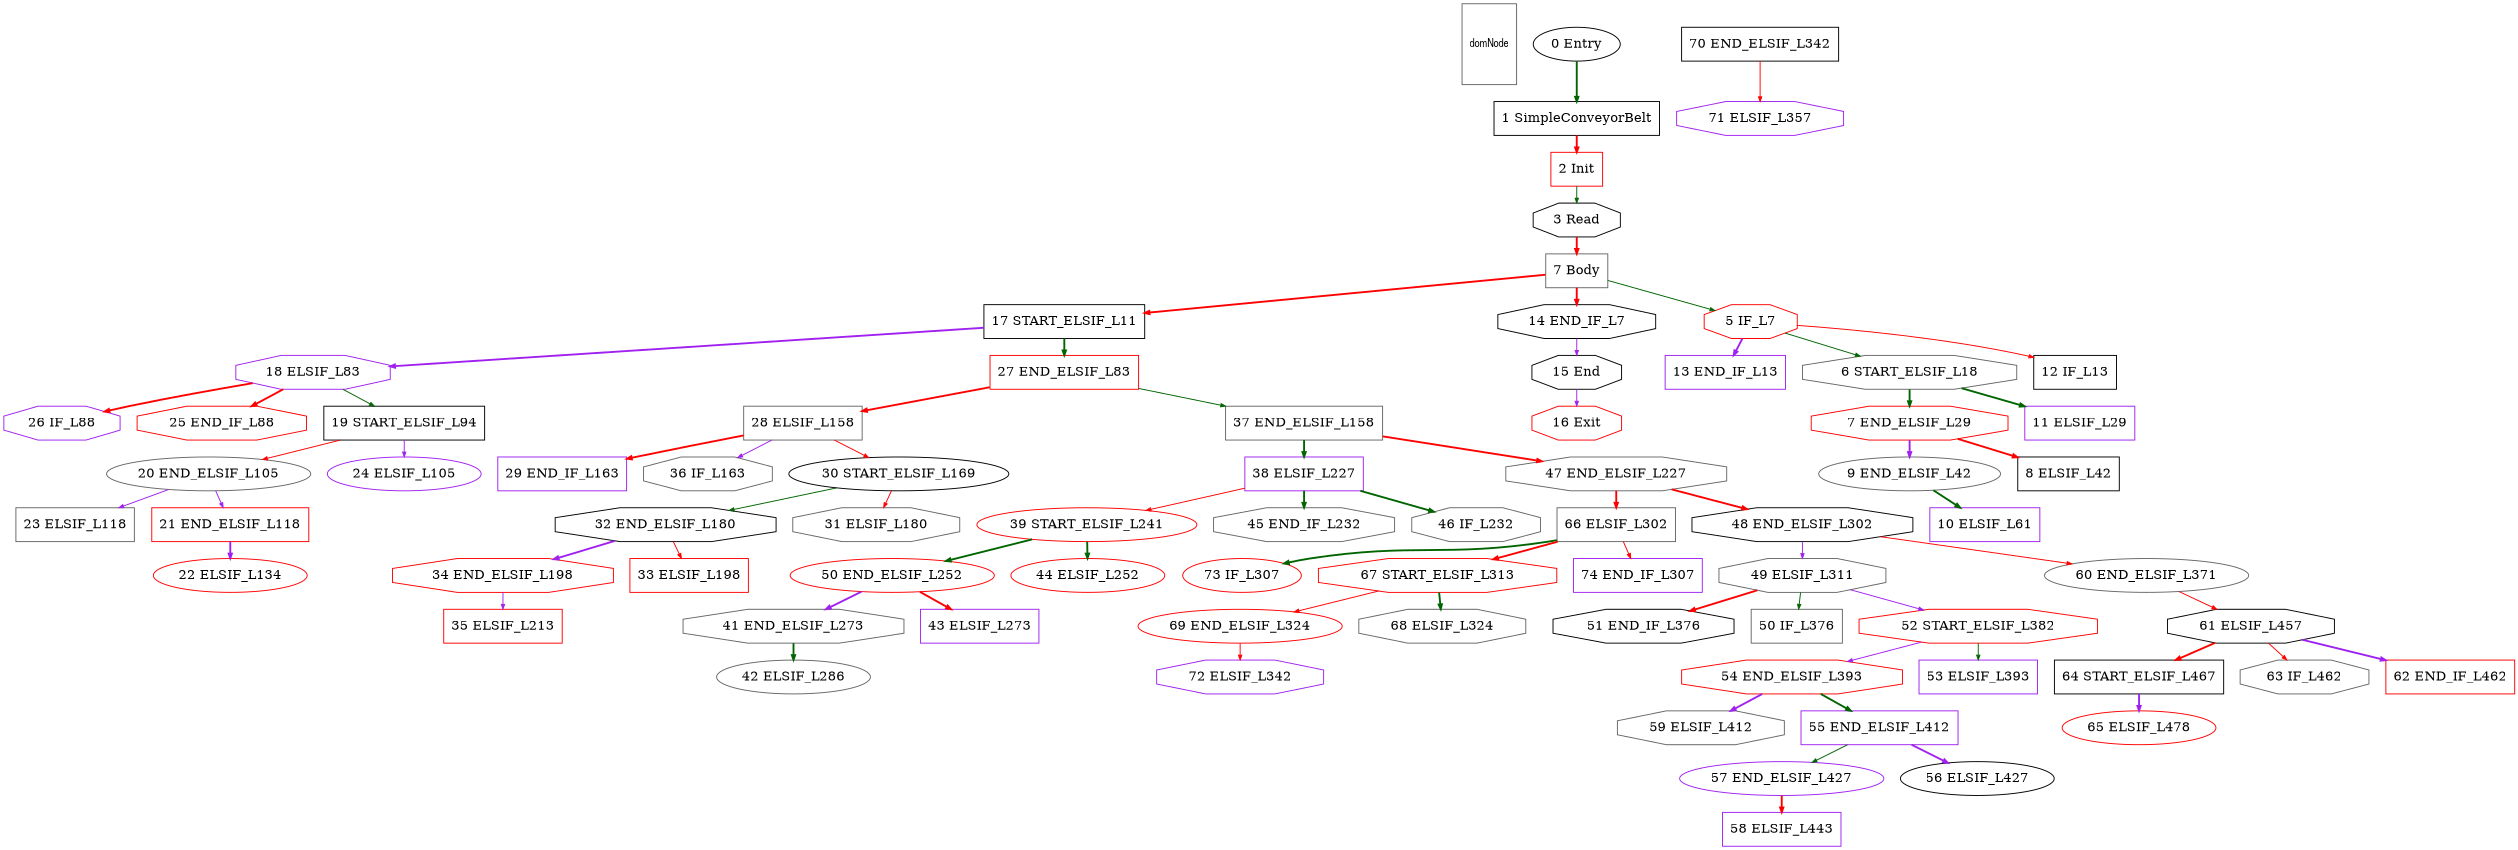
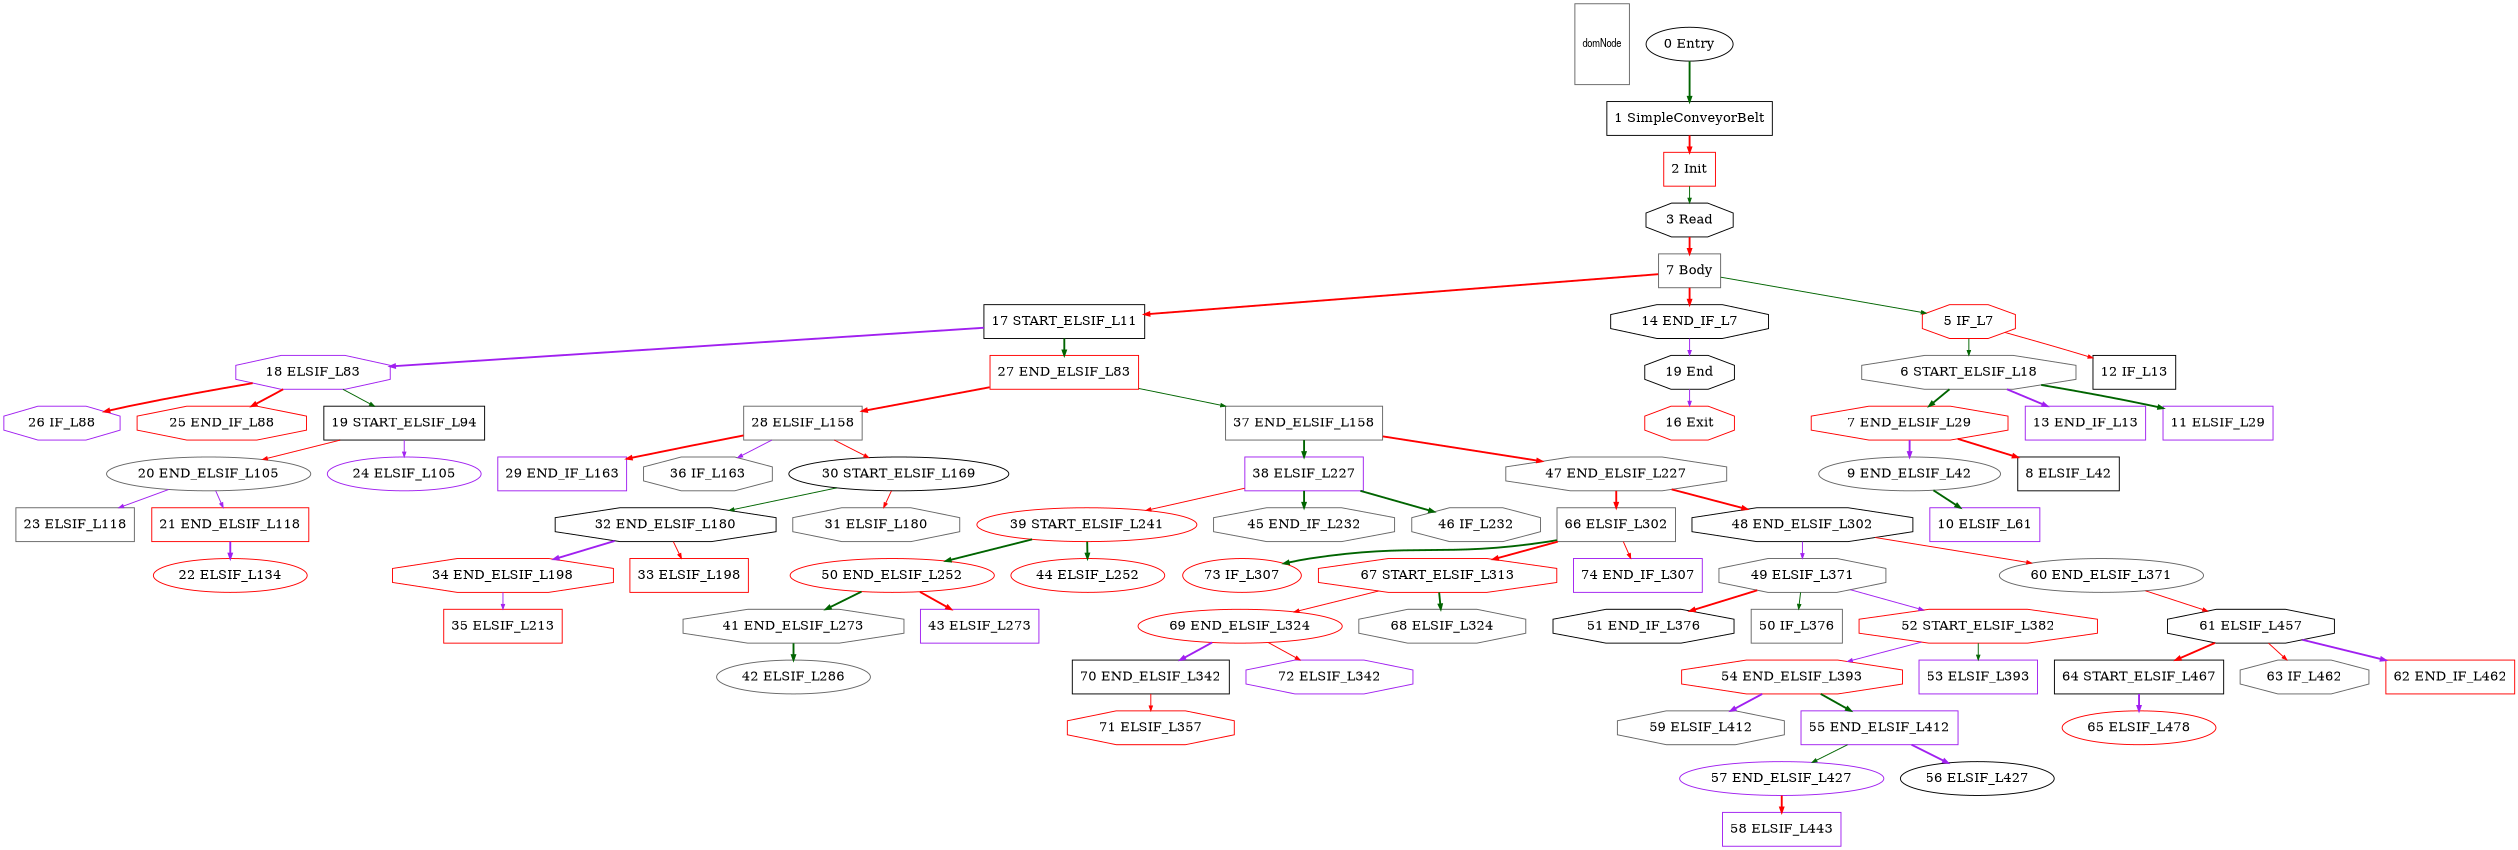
(1760, 118) -> (1151, 728)
(1739, 345) -> (2025, 397)
(1577, 372) -> (1690, 372)
(1802, 575) -> (1802, 575)
(846, 599) -> (846, 599)
none -> (1198, 650)
